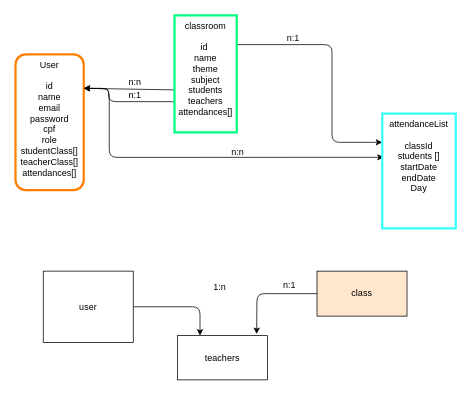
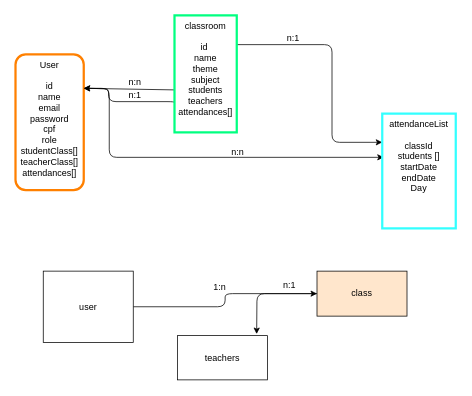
(198, 309) -> (225, 299)
